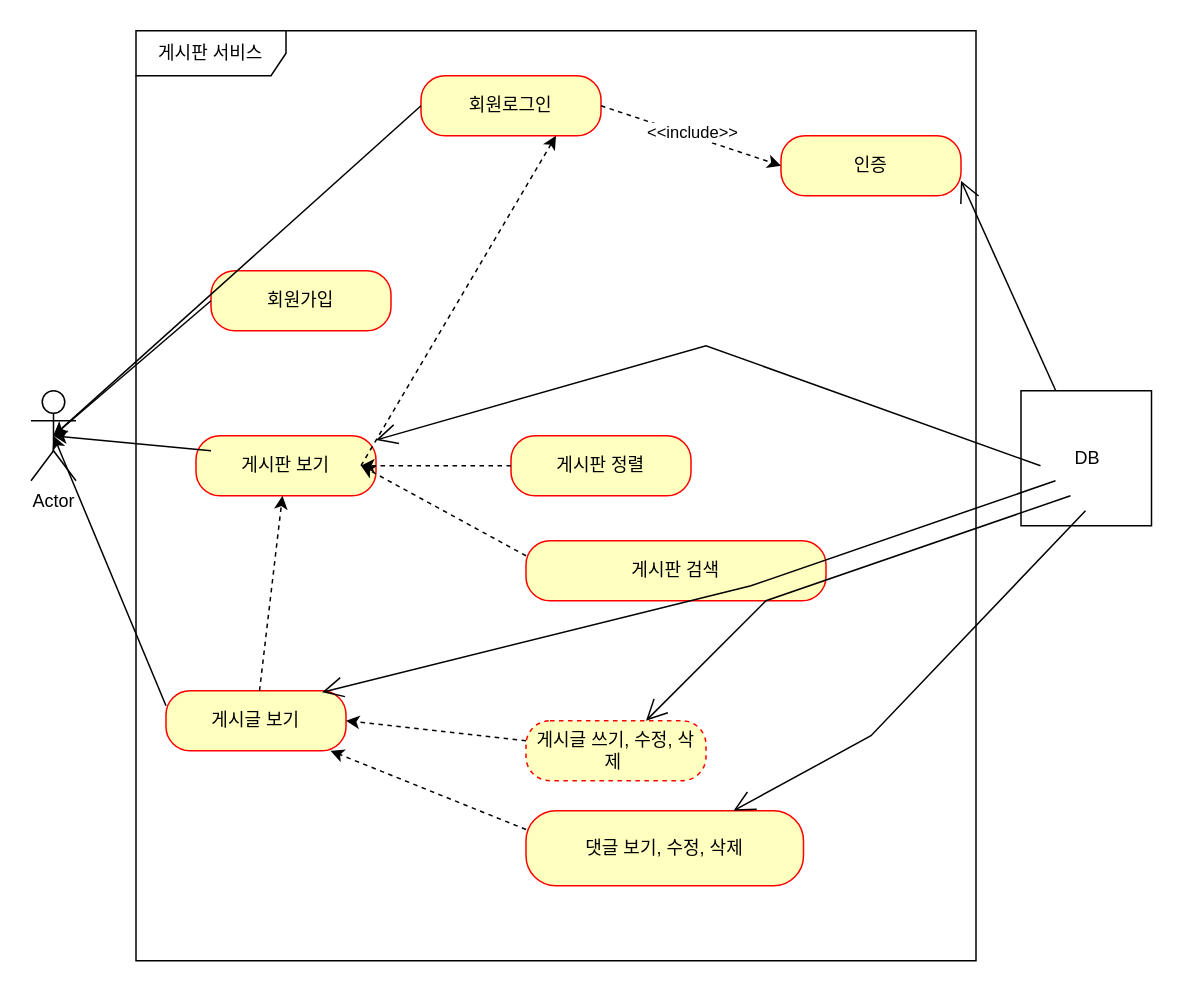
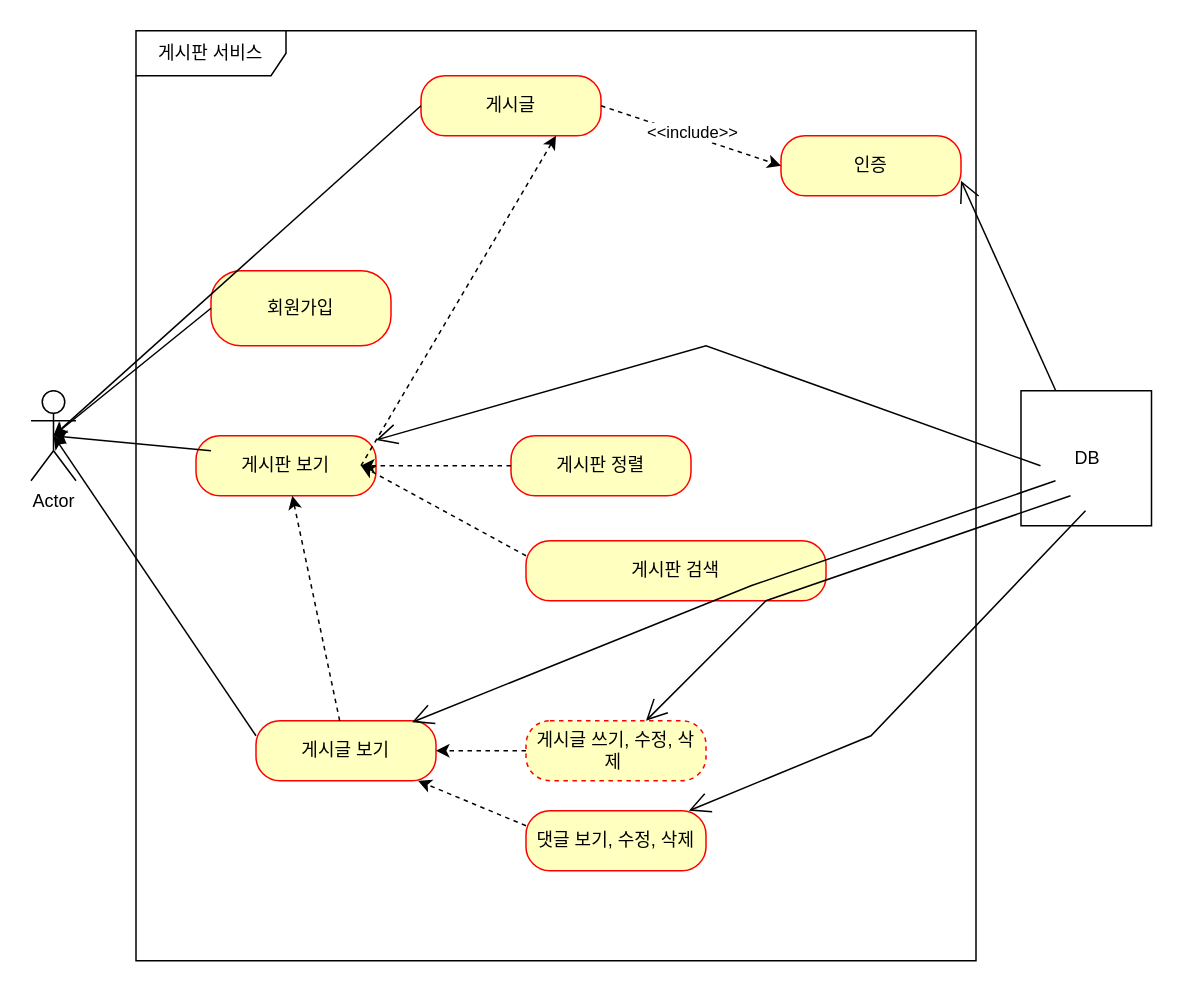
(511, 106) -> (511, 106)
(301, 301) -> (301, 308)
(256, 721) -> (346, 751)
(665, 848) -> (616, 841)
